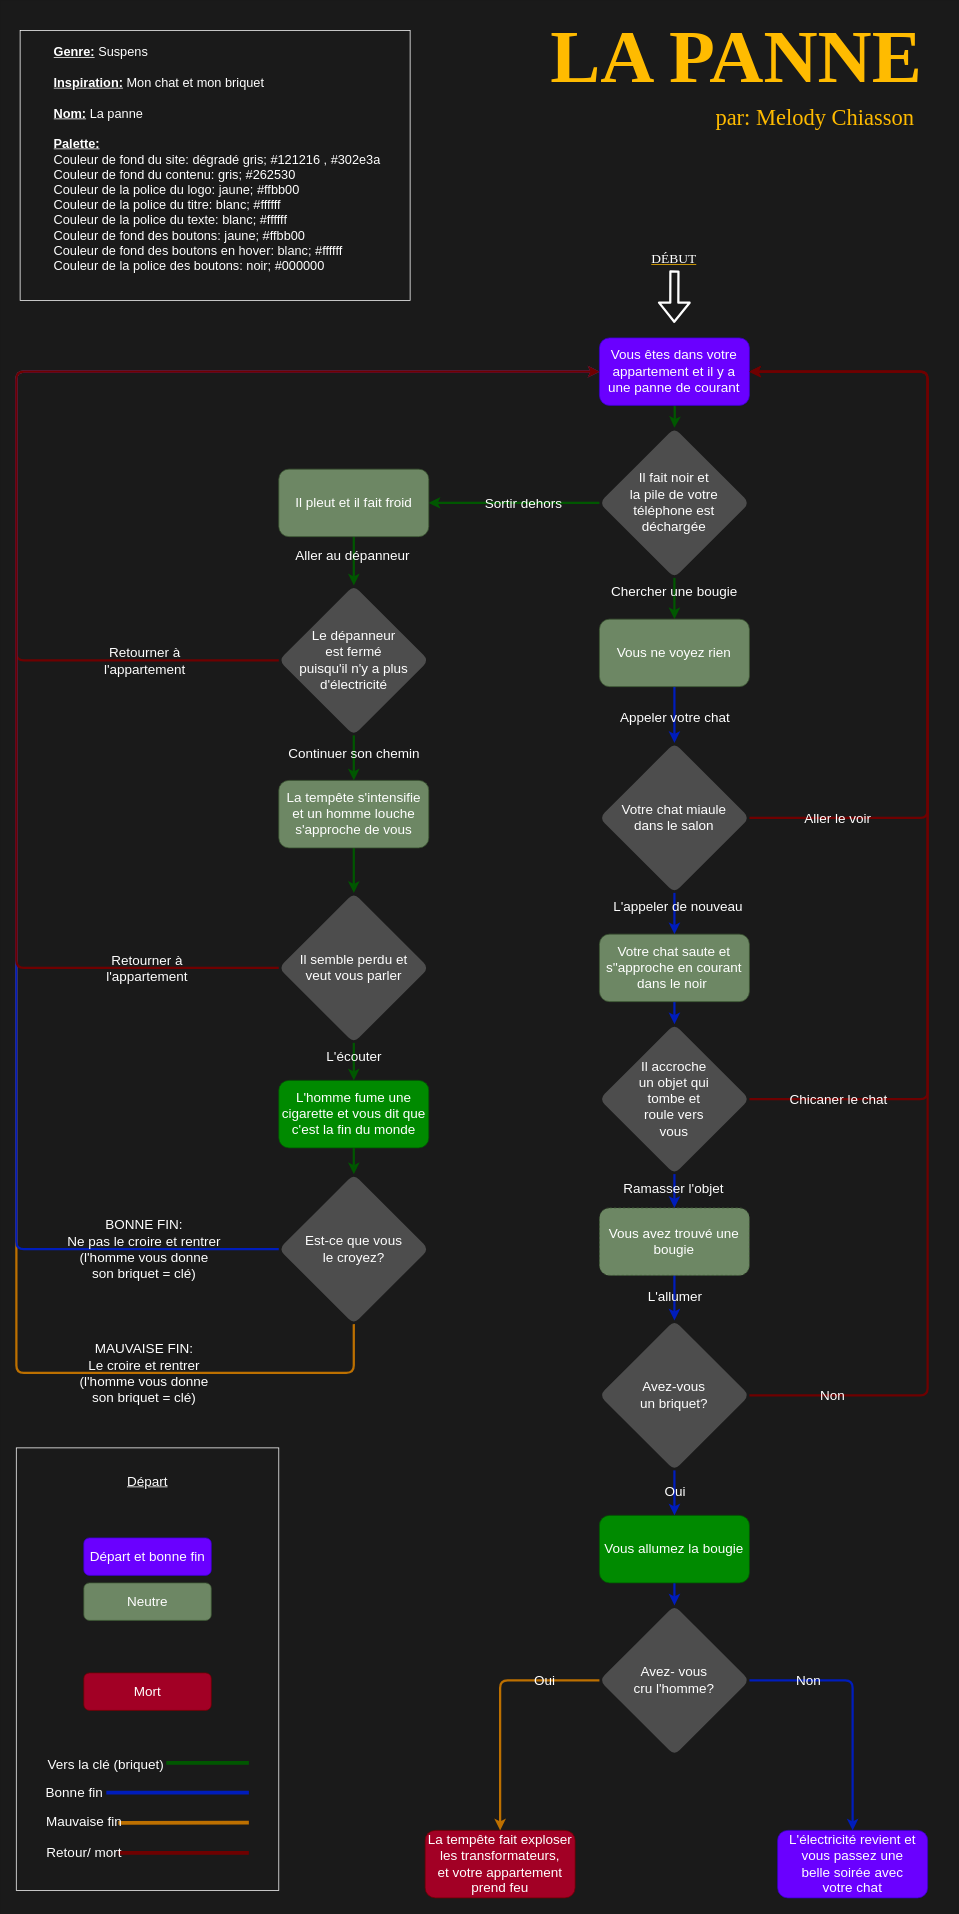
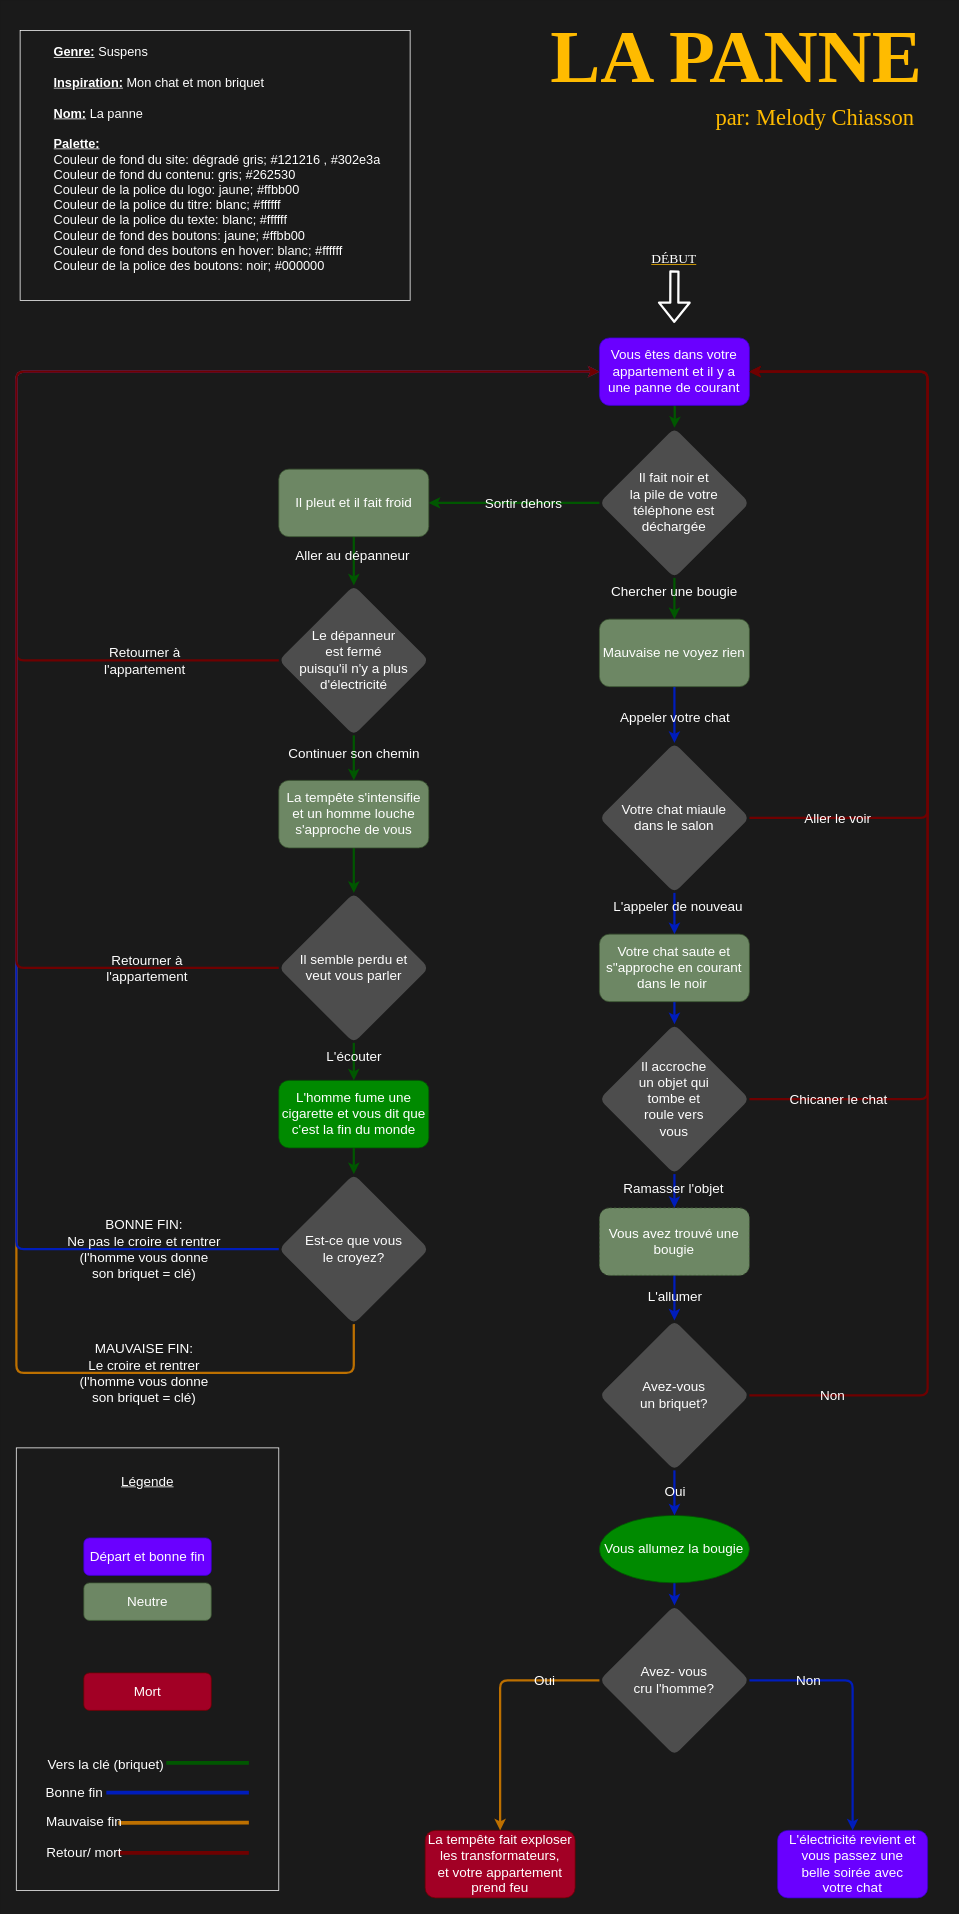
(674, 653) -> (674, 653)
(147, 1482) -> (147, 1482)
(674, 1549) -> (674, 1549)
